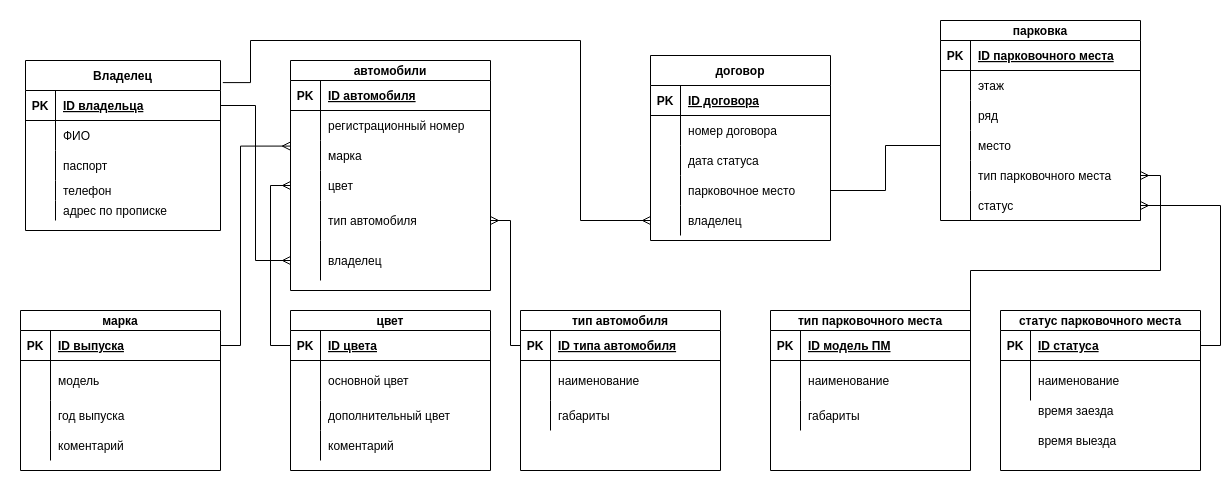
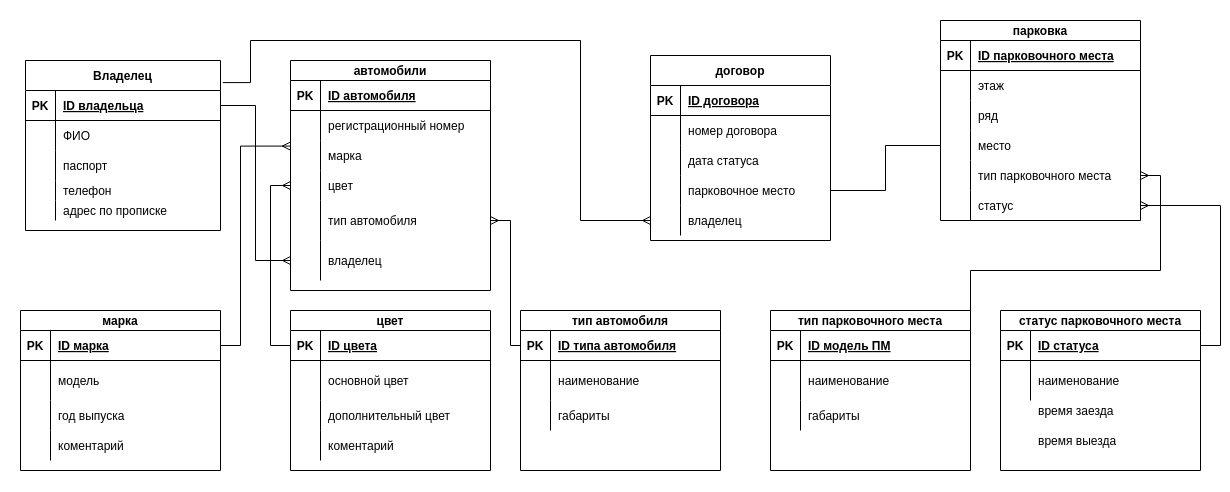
(90, 346) -> (83, 346)
